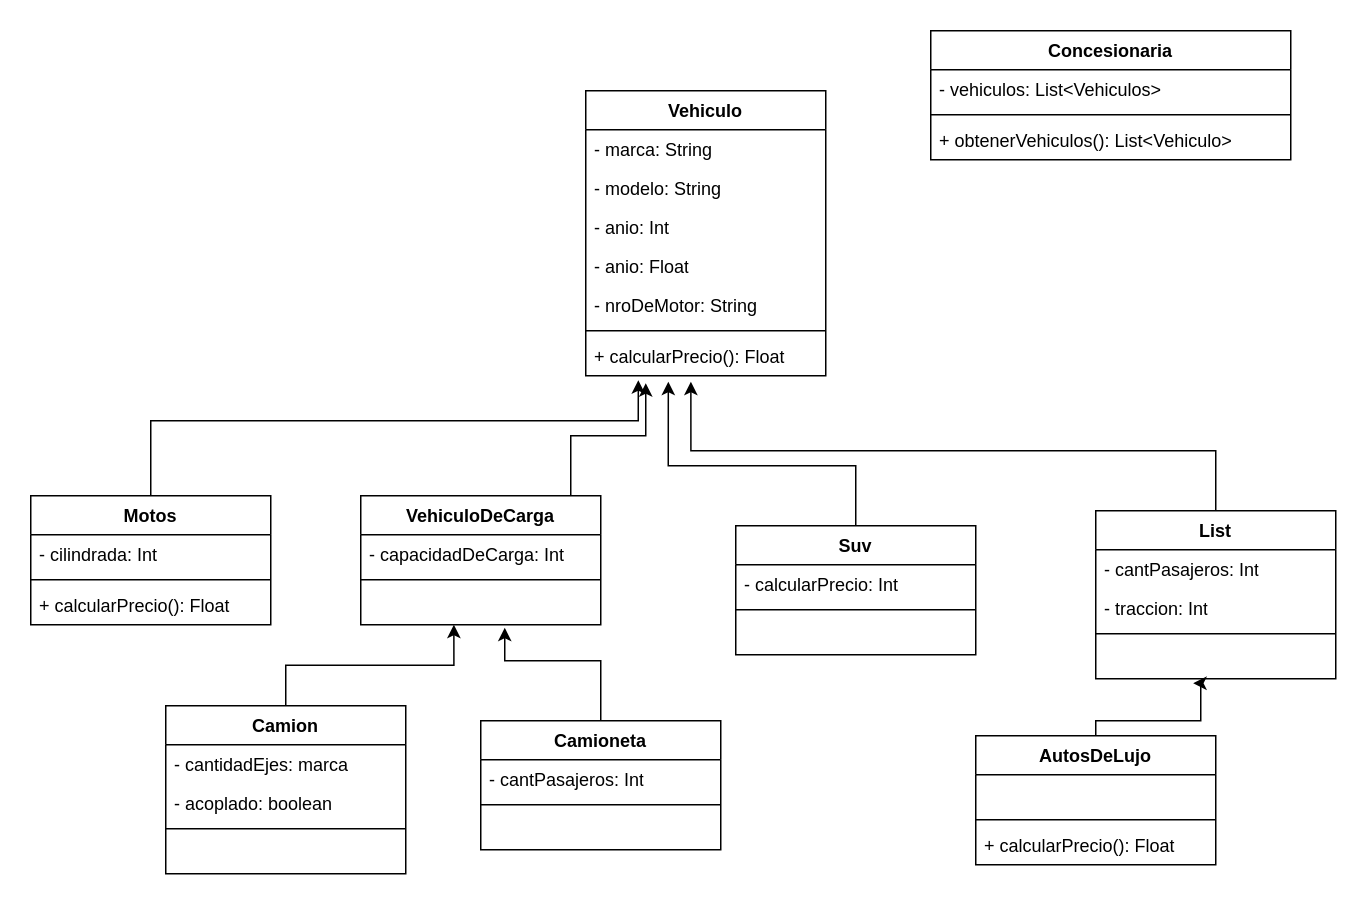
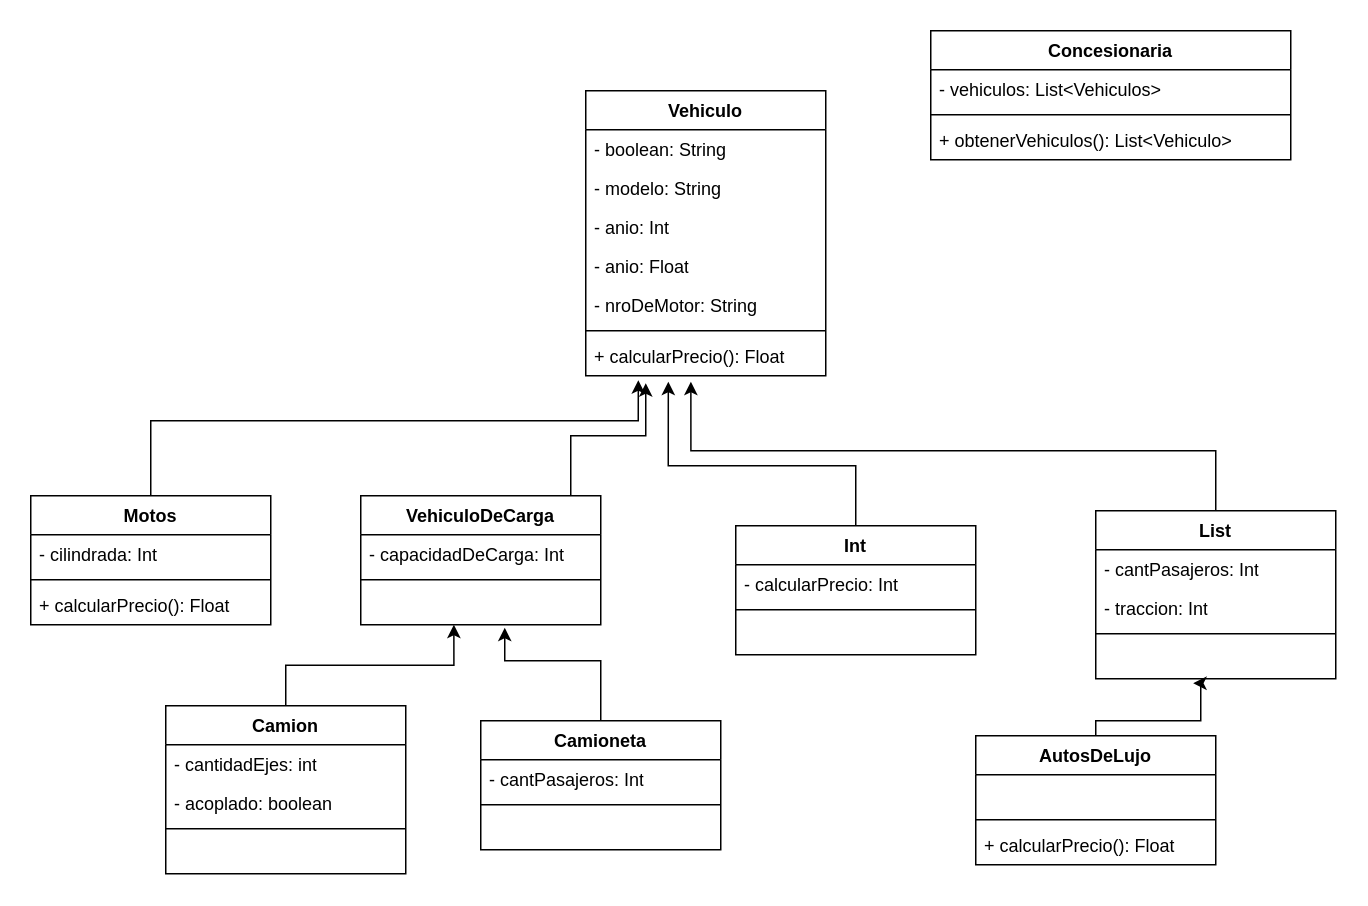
(661, 151) -> (669, 151)
(856, 547) -> (856, 547)
(271, 766) -> (259, 766)
